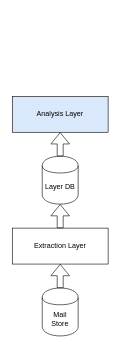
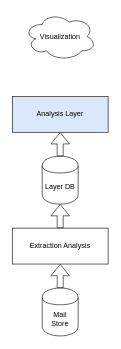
none -> (60, 36)
(60, 246) -> (60, 246)
